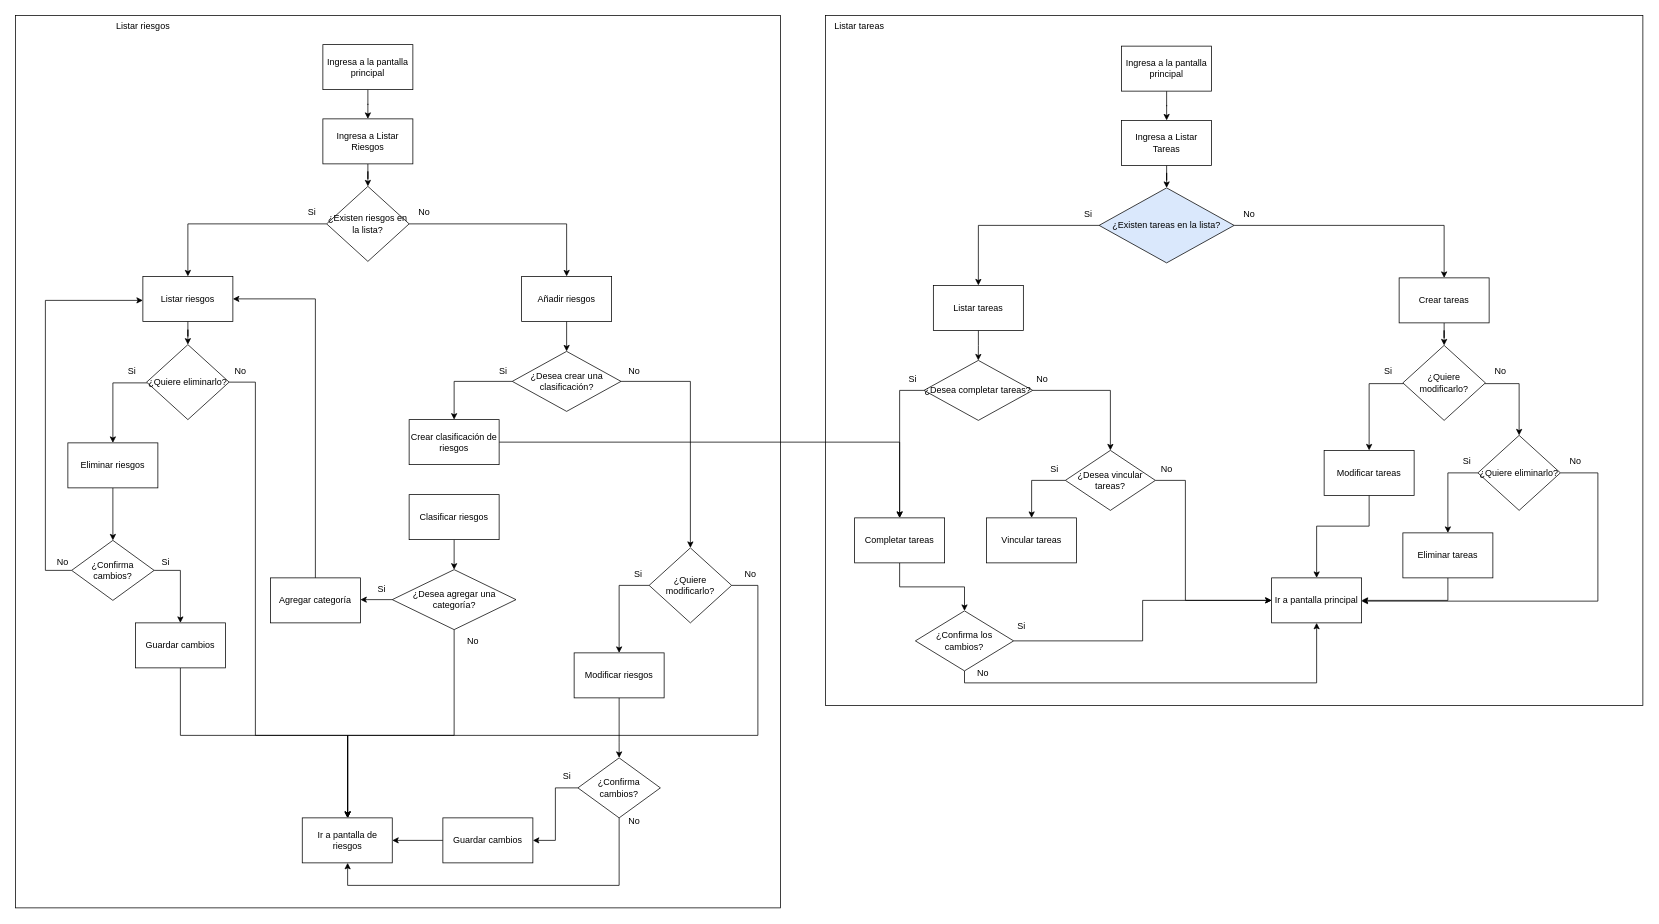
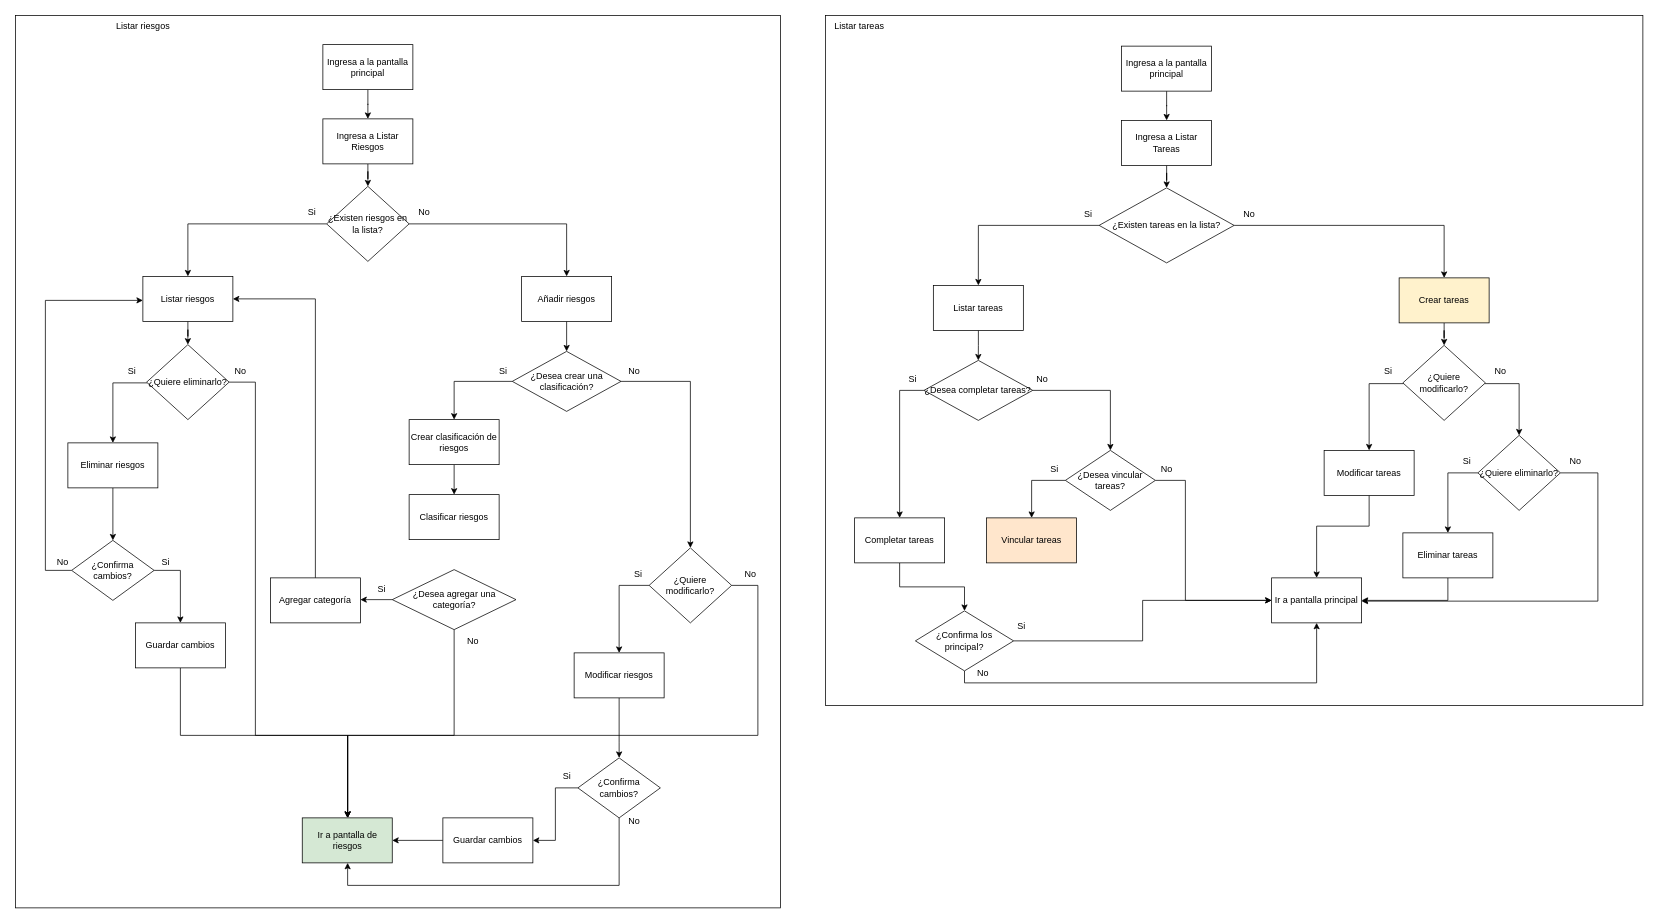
(1167, 225) -> (1167, 225)
(1444, 300) -> (1444, 300)
(697, 442) -> (454, 488)
(1032, 540) -> (1032, 540)
(454, 563) -> none
(965, 641) -> (965, 641)
(347, 840) -> (347, 840)
